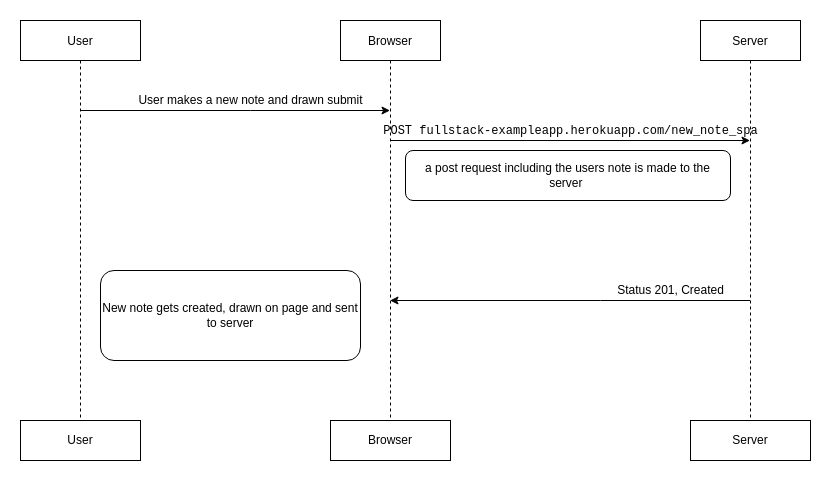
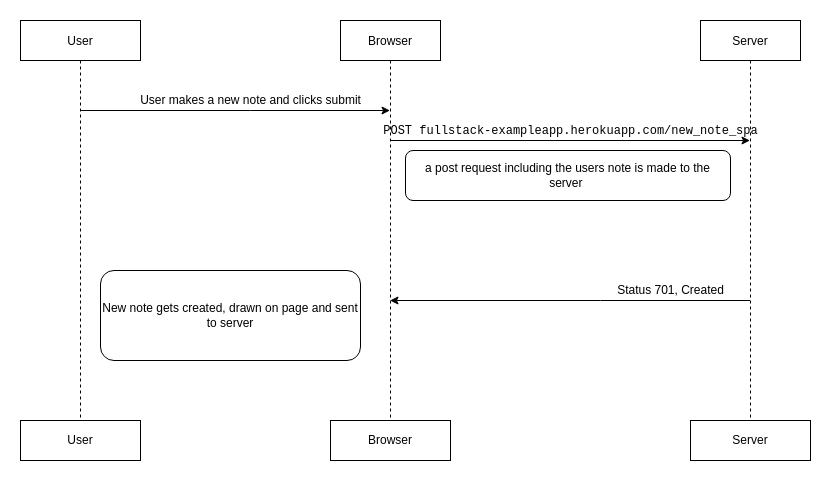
(251, 101) -> (251, 101)
(671, 291) -> (671, 291)
